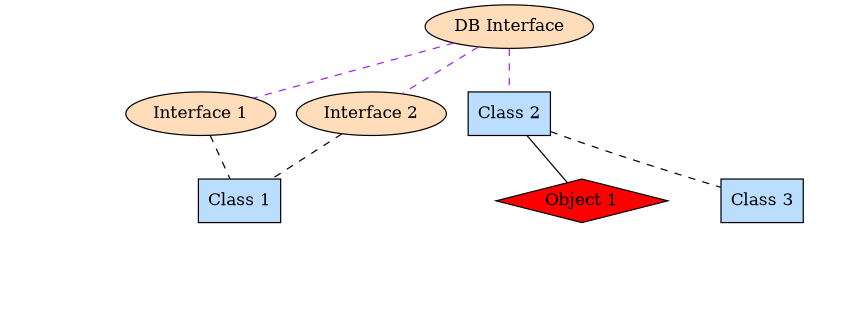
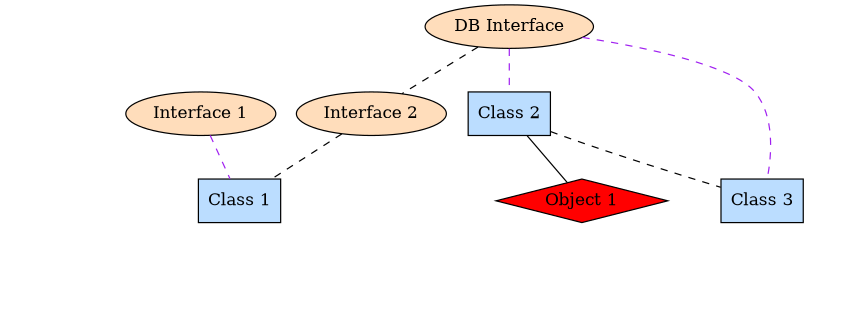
(440, 70) -> (440, 70)
(354, 71) -> (715, 69)
(220, 157) -> (220, 157)
